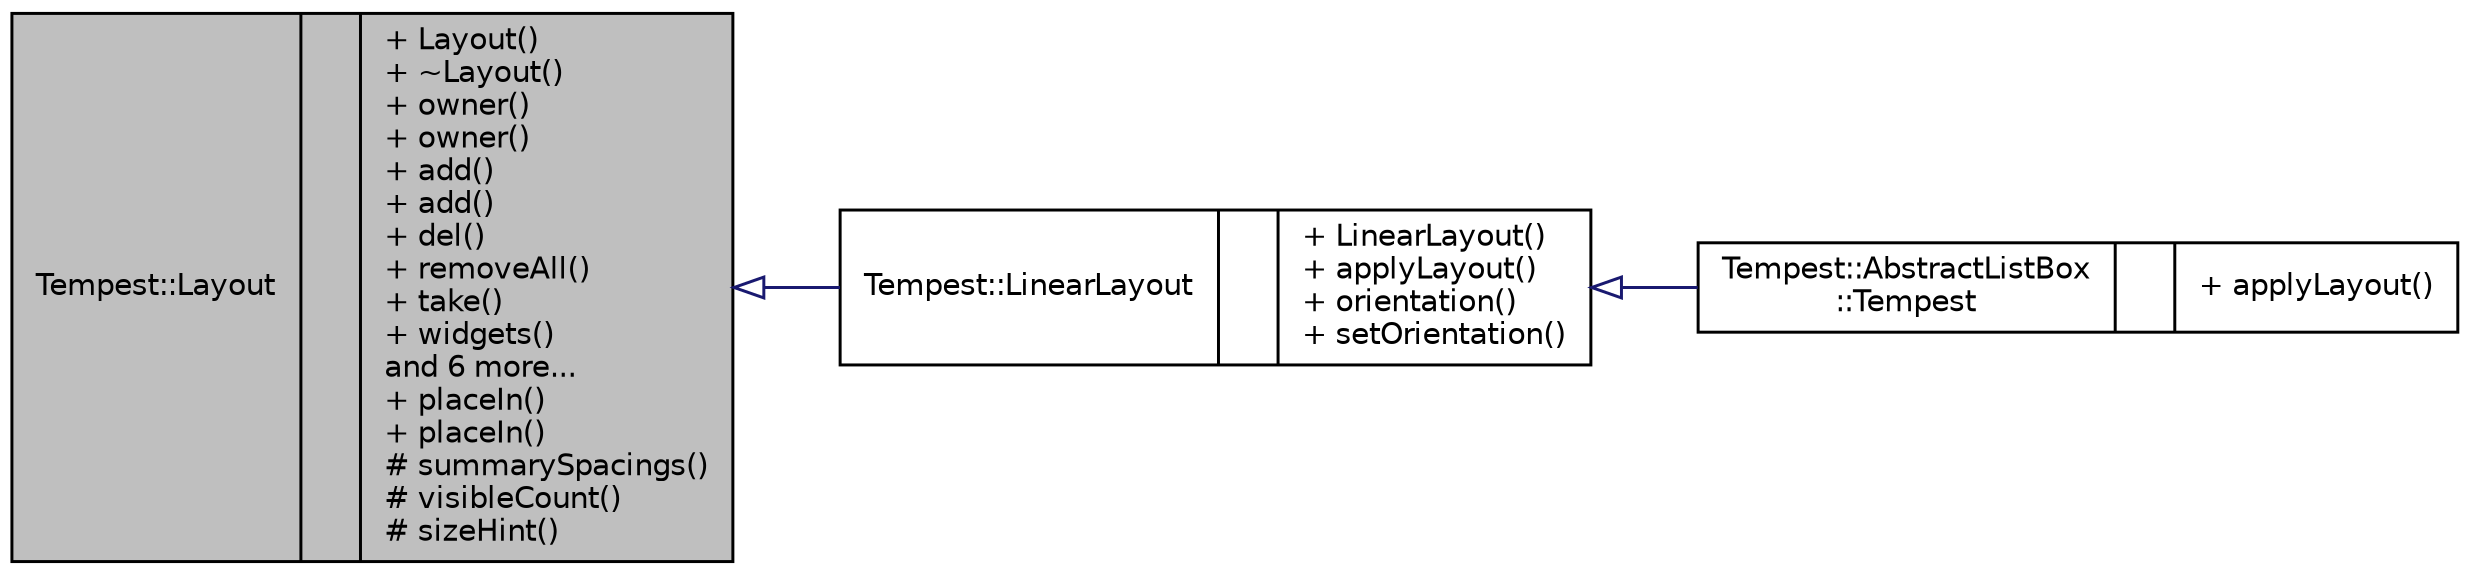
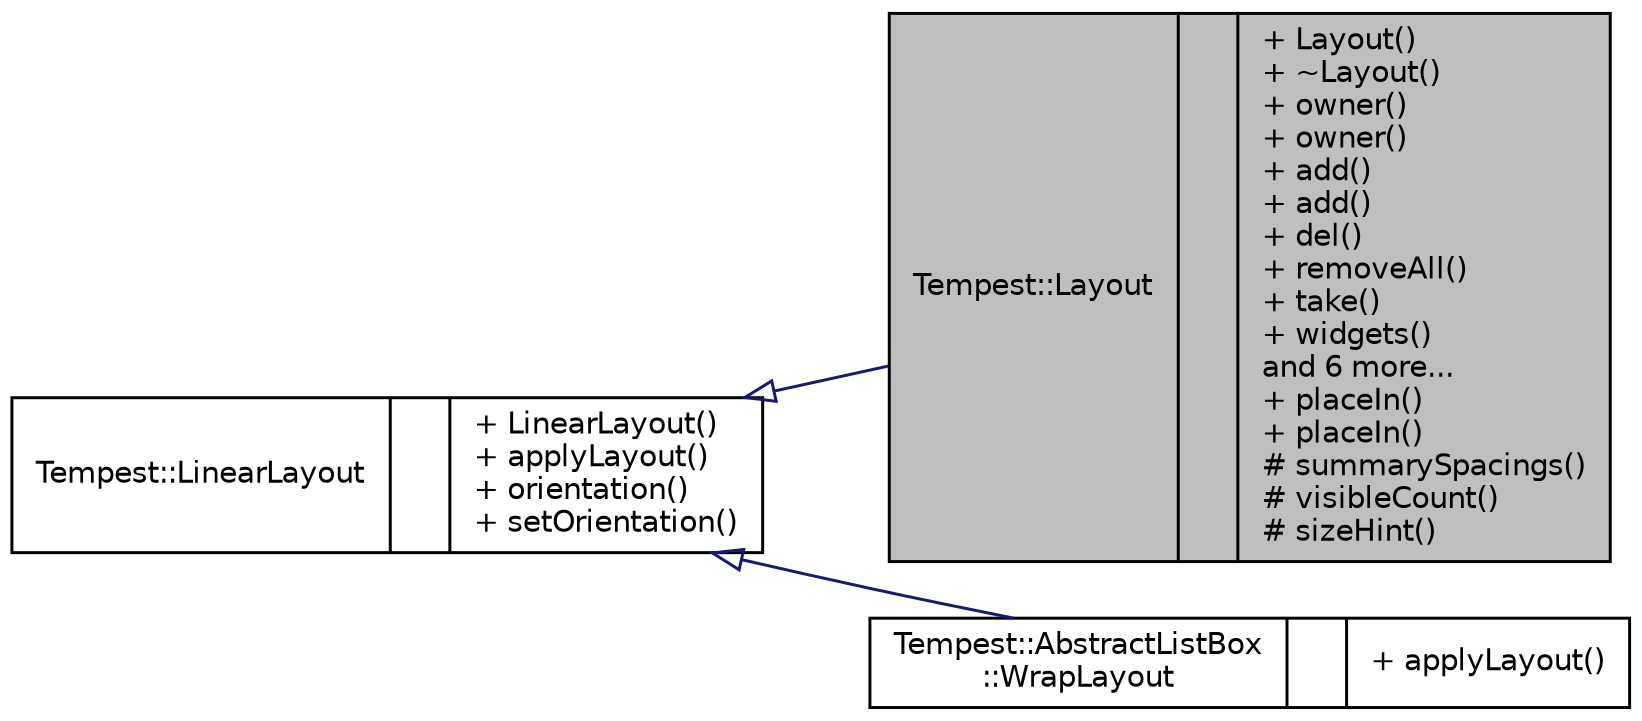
(802, 287) -> (832, 378)
(1907, 302) -> (1078, 678)
